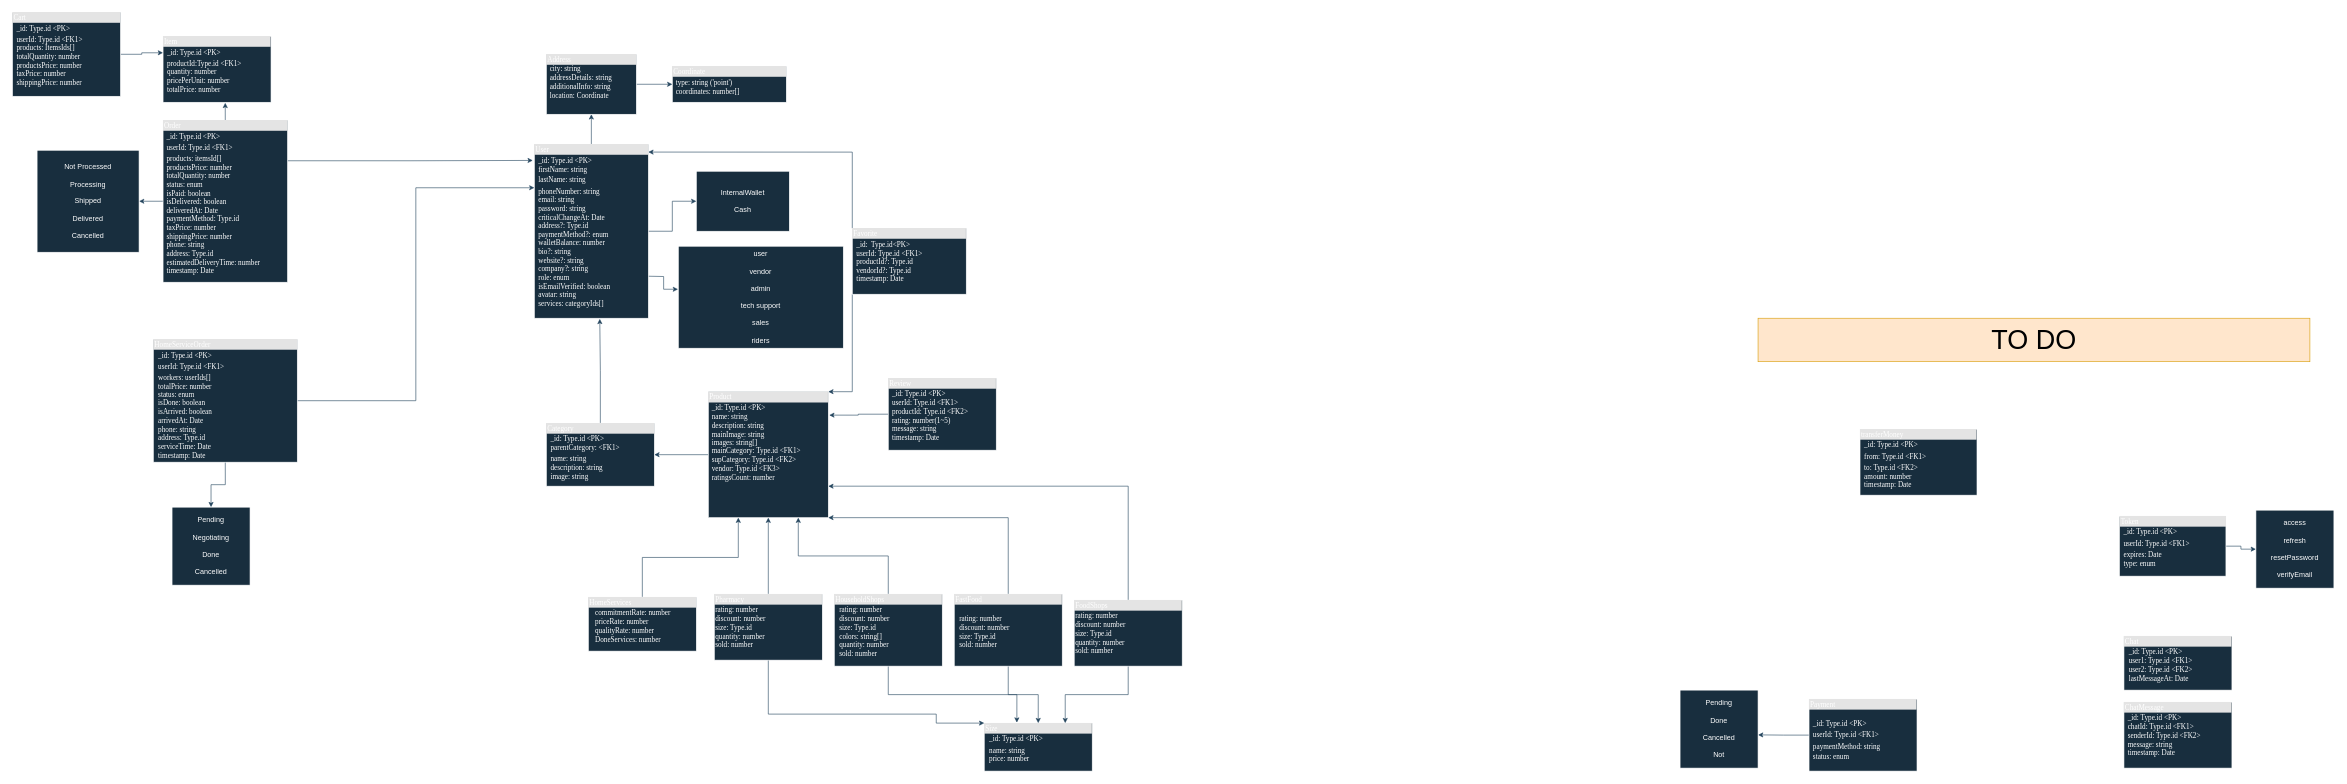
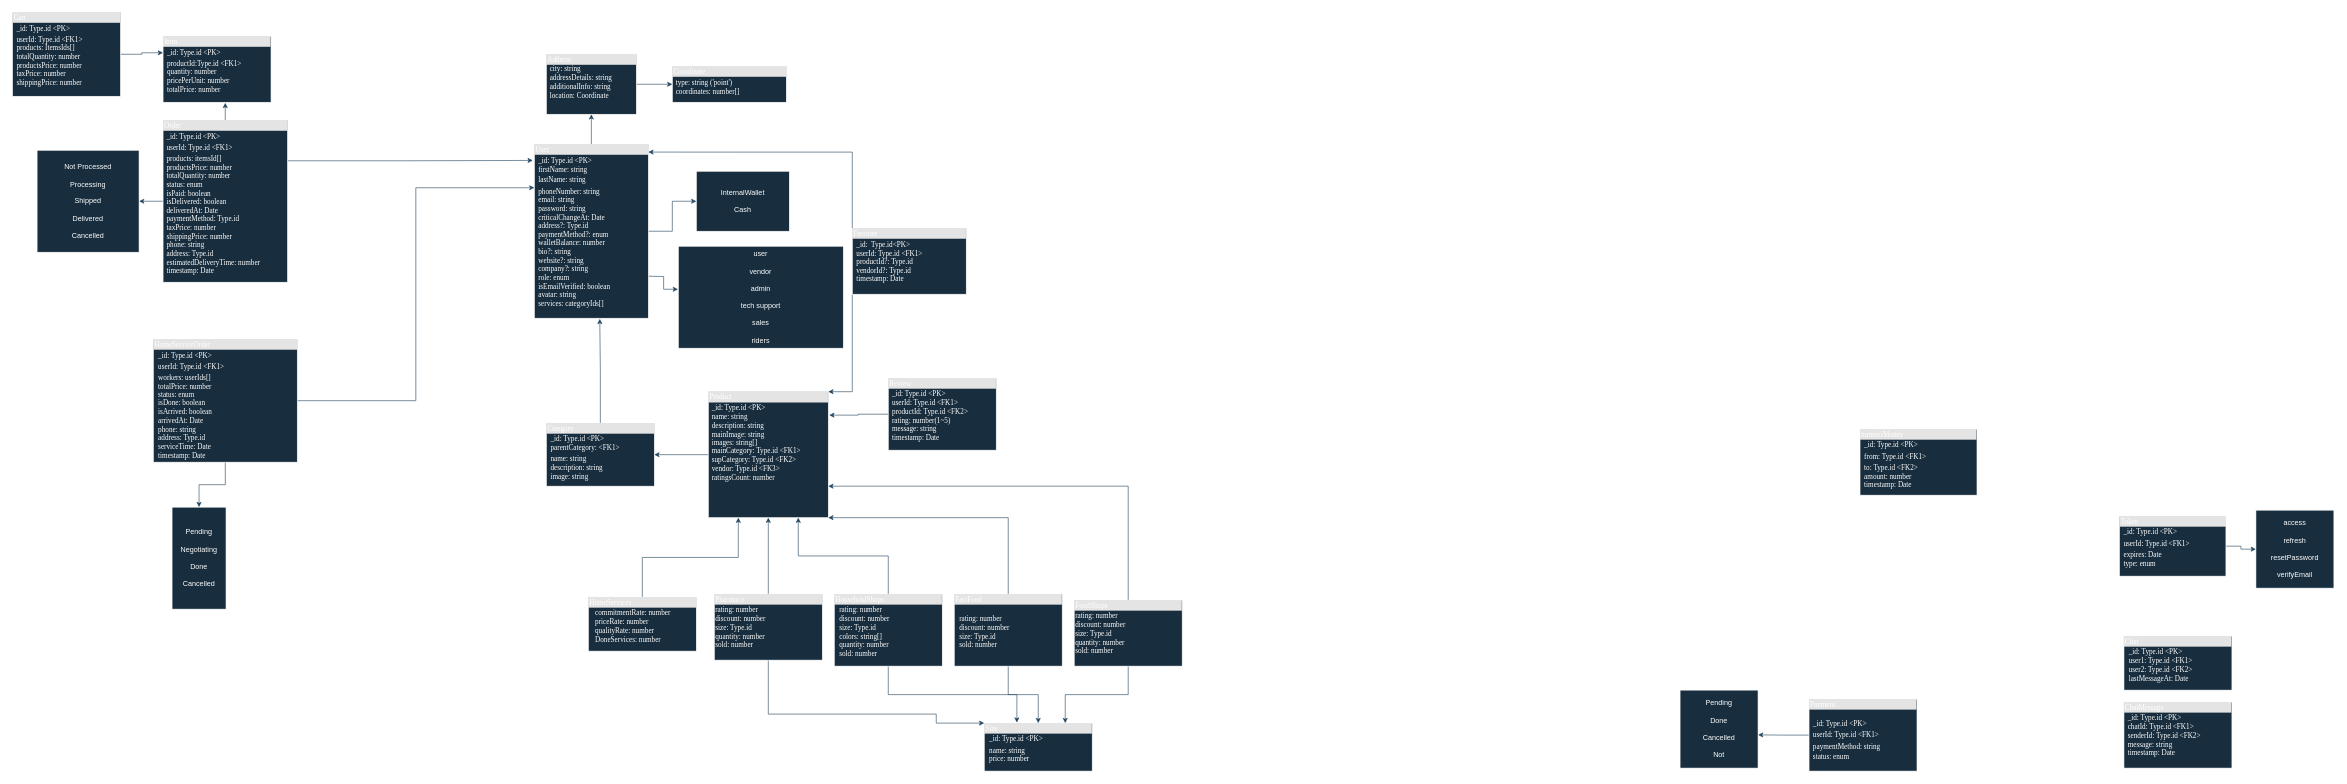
(2034, 340) -> none
(211, 546) -> (199, 558)
